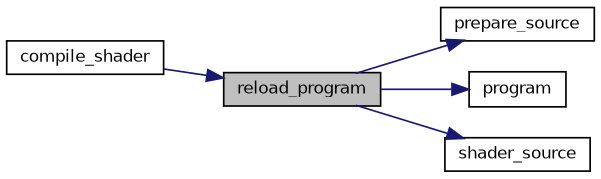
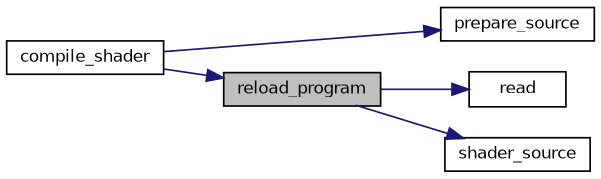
(402, 59) -> (294, 41)
(518, 89) -> (518, 89)
